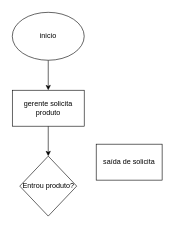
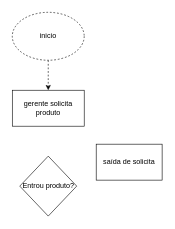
(48, 36) -> (48, 36)
(48, 73) -> (48, 73)
(48, 150) -> none
